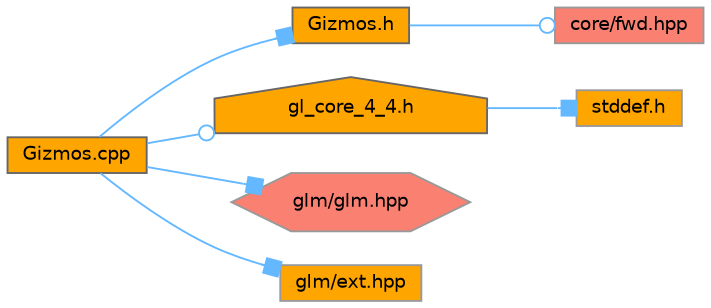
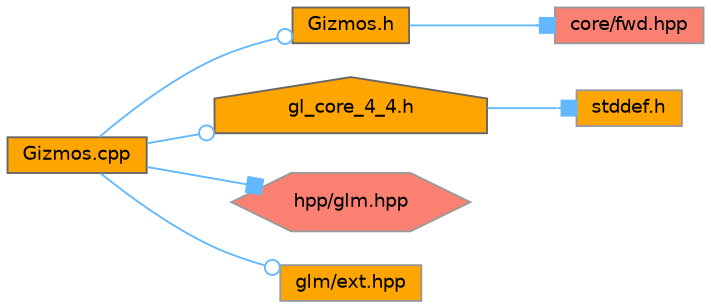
(475, 25) -> (475, 25)
(182, 76) -> (182, 76)
(351, 202) -> (351, 202)
(178, 228) -> (178, 228)
